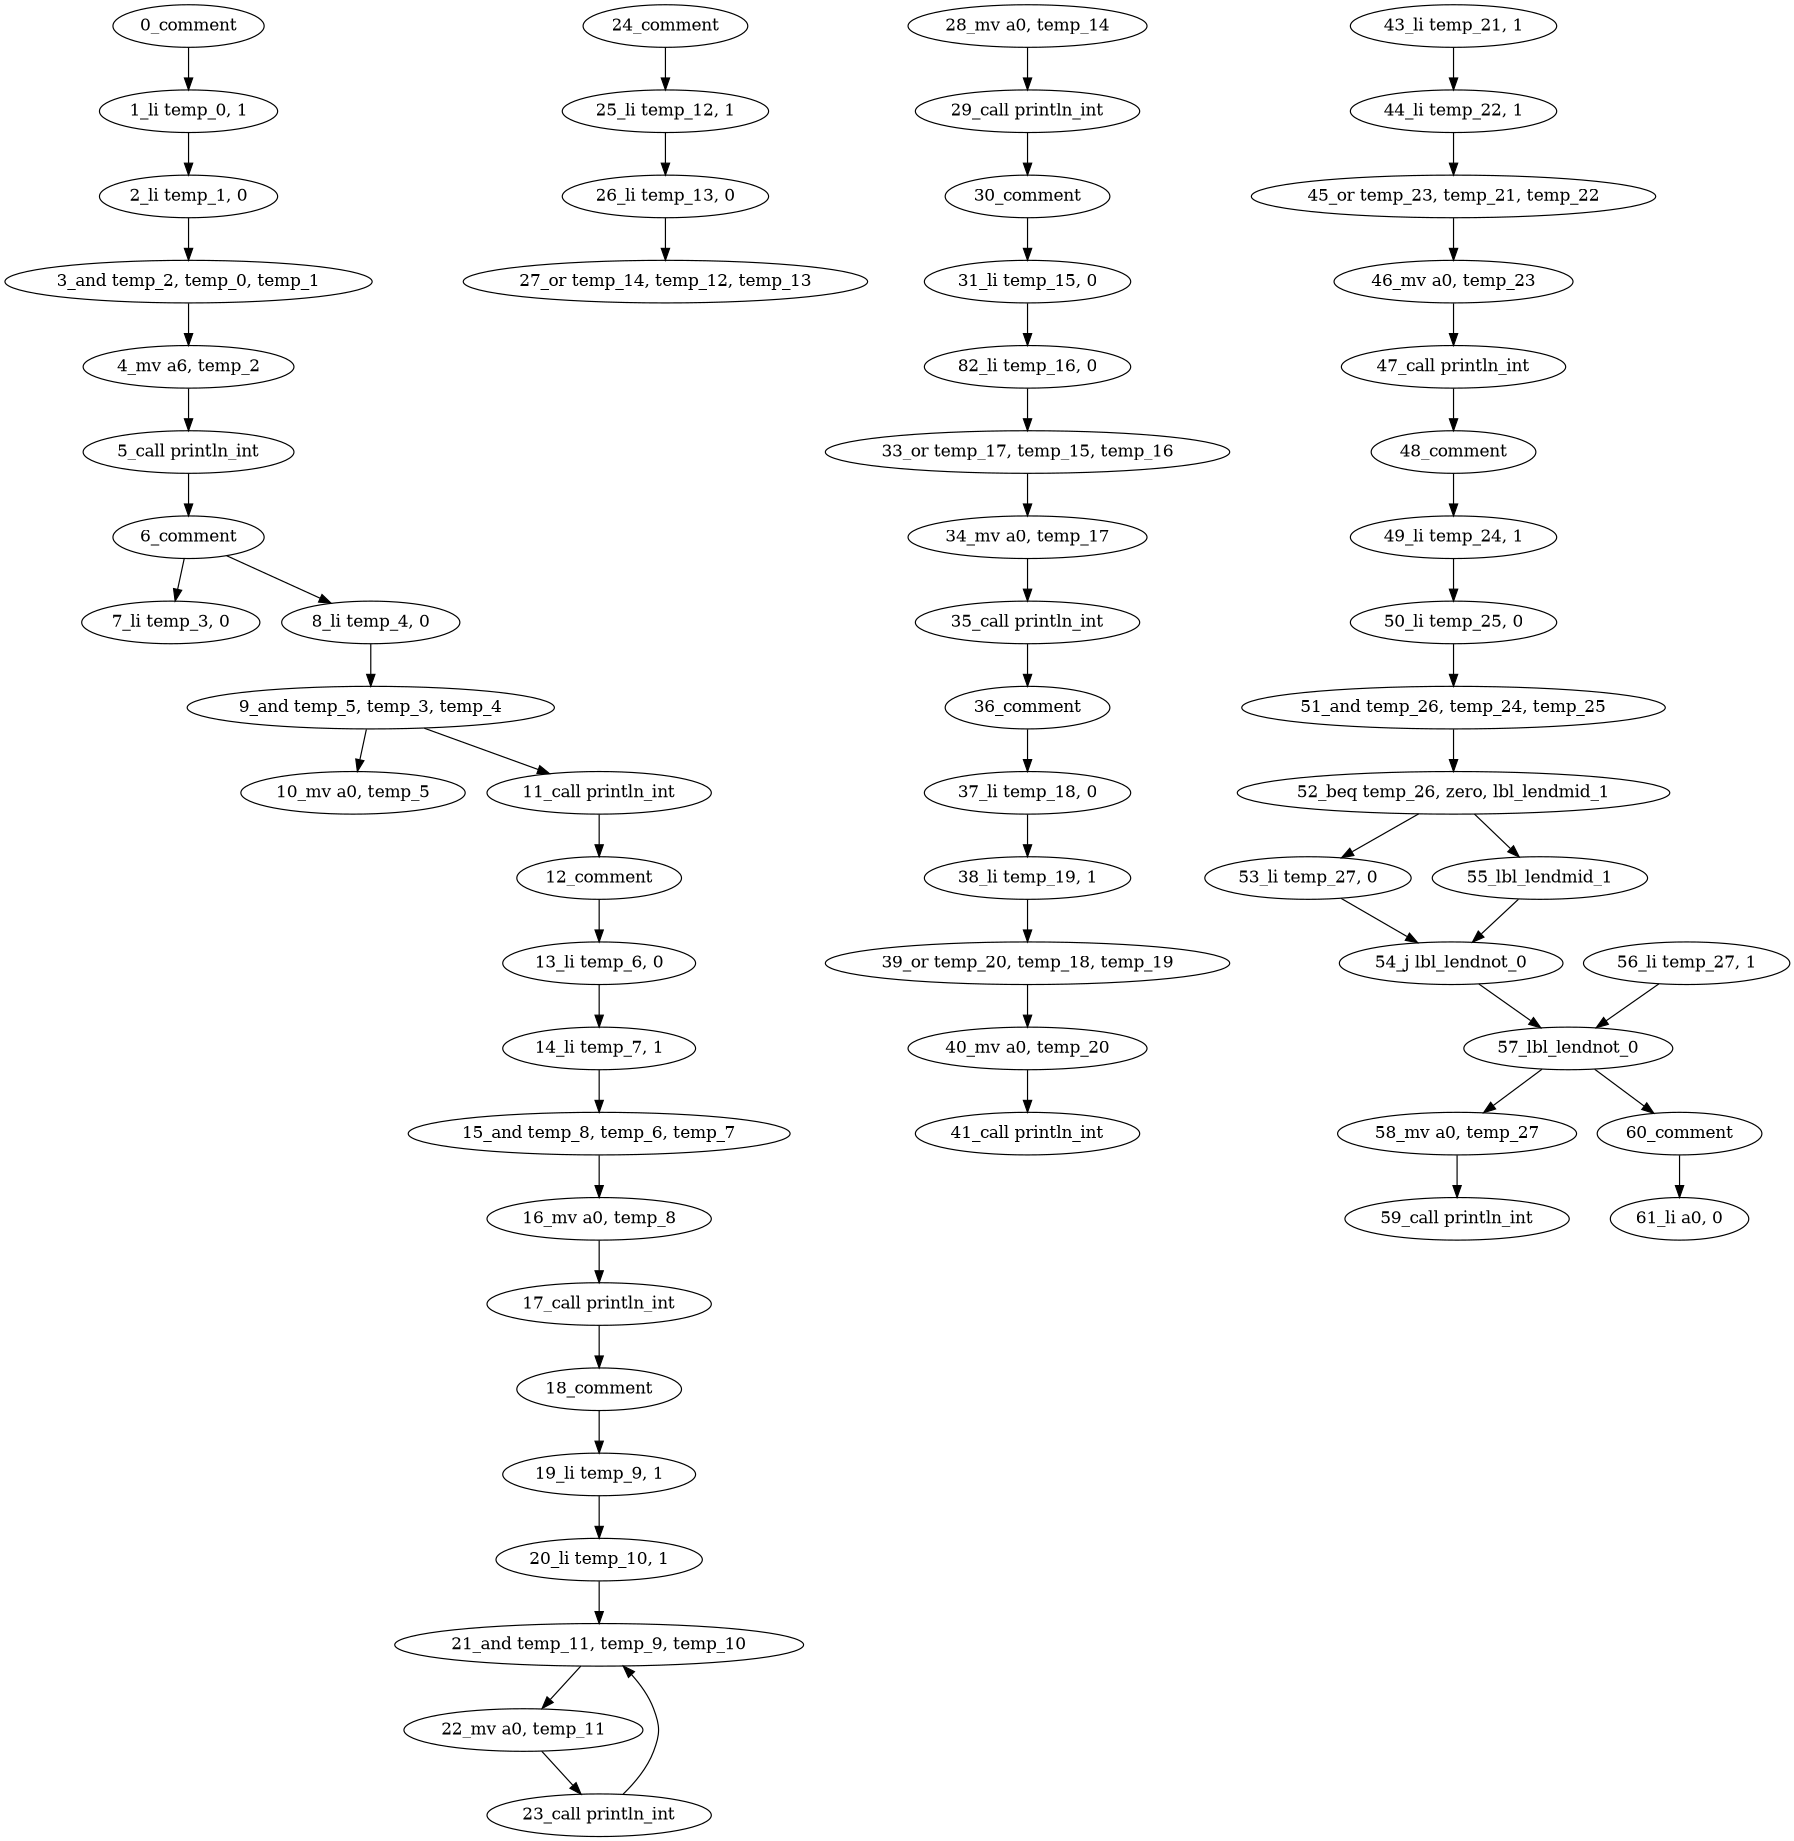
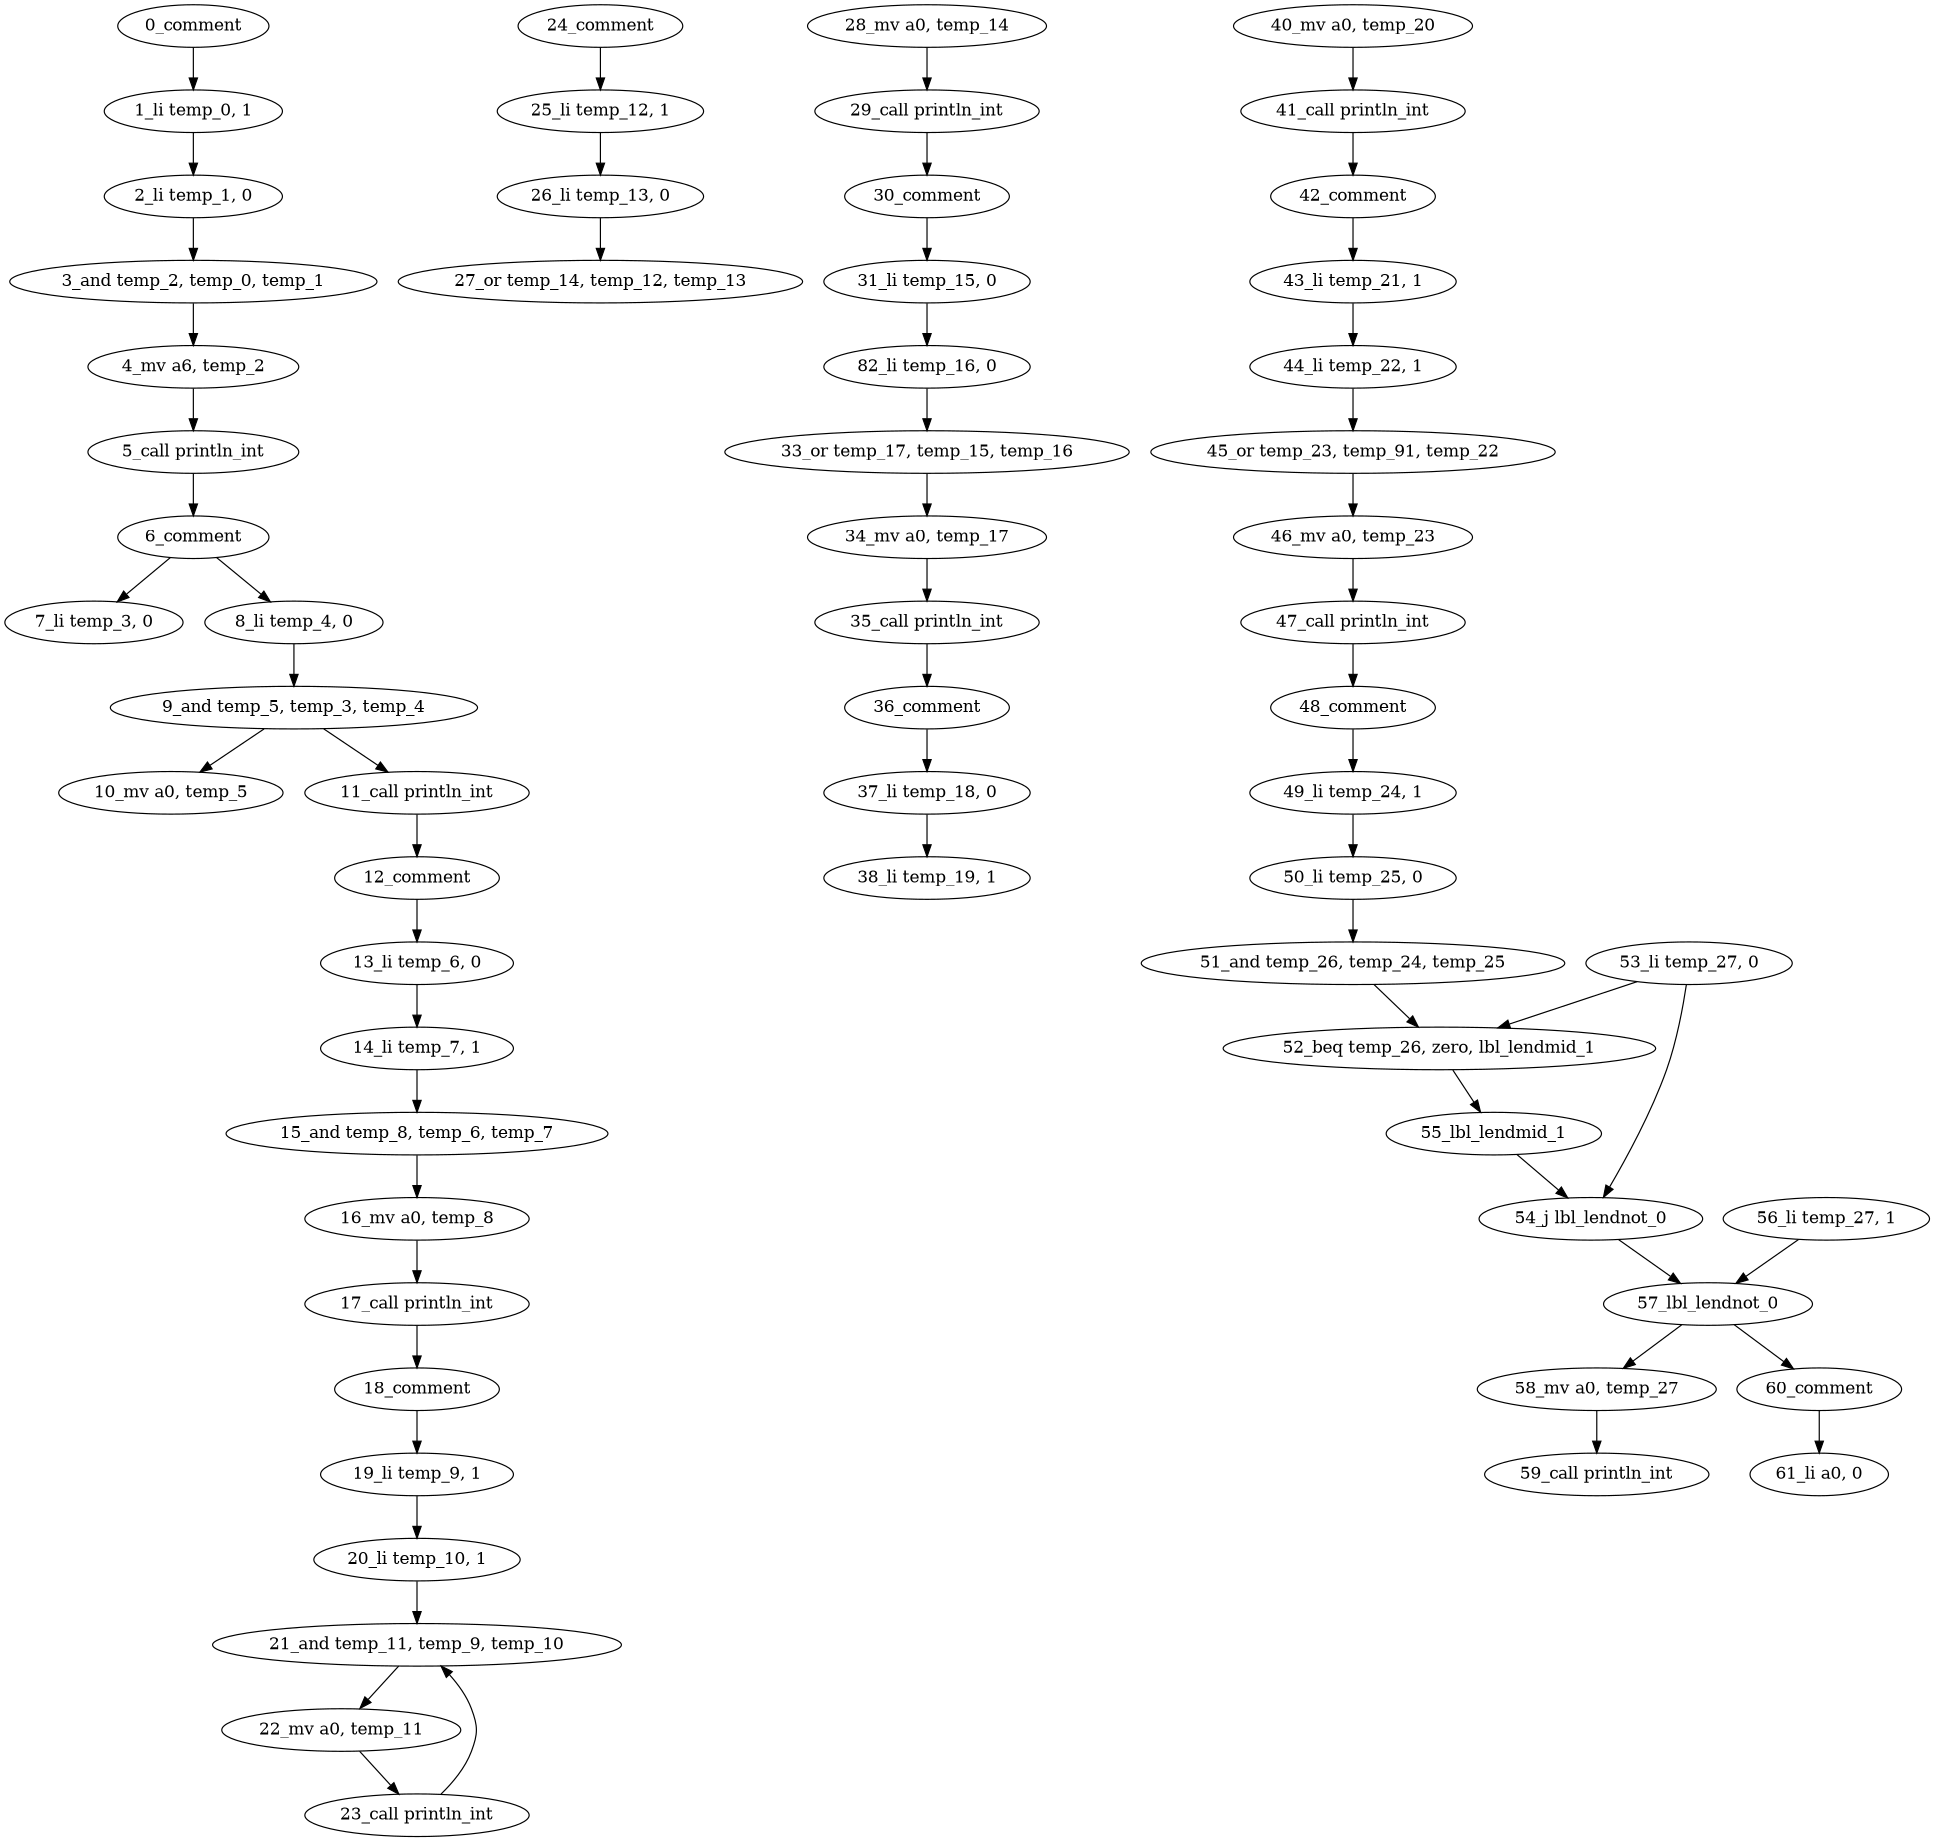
none -> (1353, 196)
(1453, 196) -> (1353, 452)
(1385, 833) -> (1573, 1003)
(1028, 963) -> none
